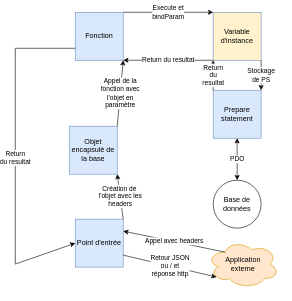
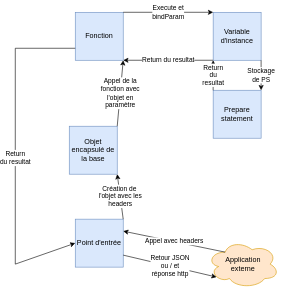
(237, 36) -> (237, 36)
(237, 158) -> none
(237, 204) -> none
